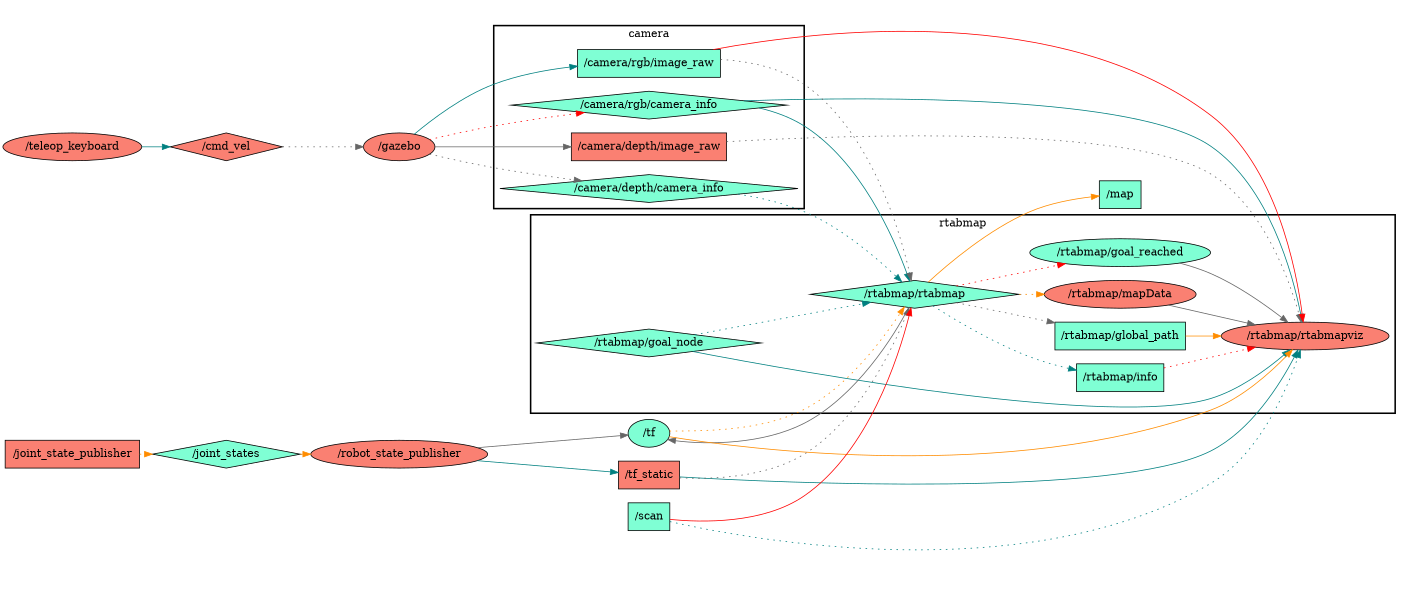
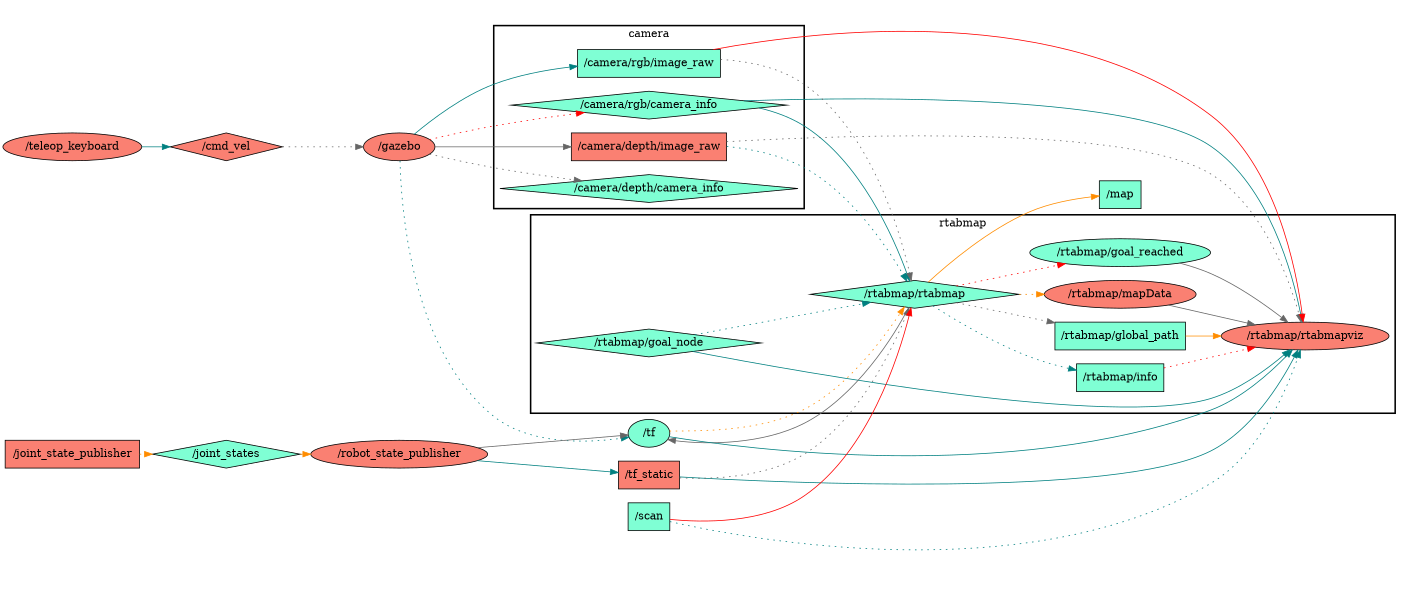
(824, 222) -> (831, 187)
none -> (447, 360)
(989, 453) -> (989, 453)
